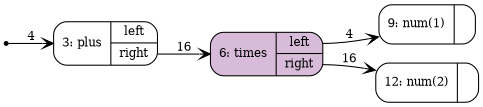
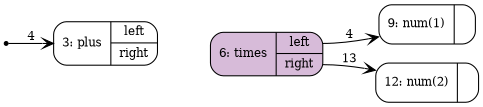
(178, 54) -> none
(349, 59) -> (349, 59)
